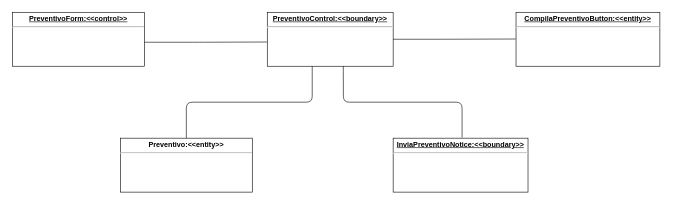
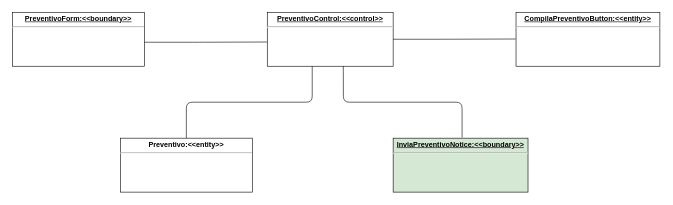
(62, 17) -> (65, 17)
(325, 17) -> (322, 17)
(461, 165) -> (461, 165)
